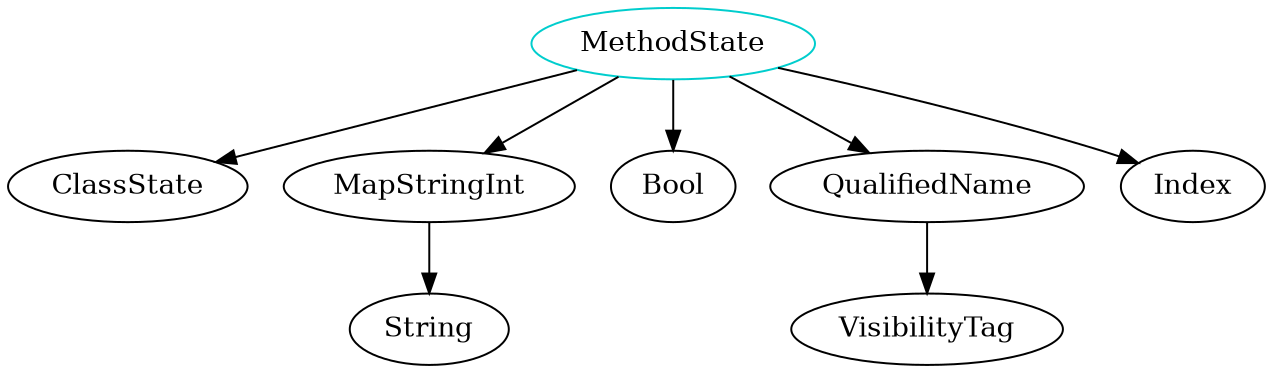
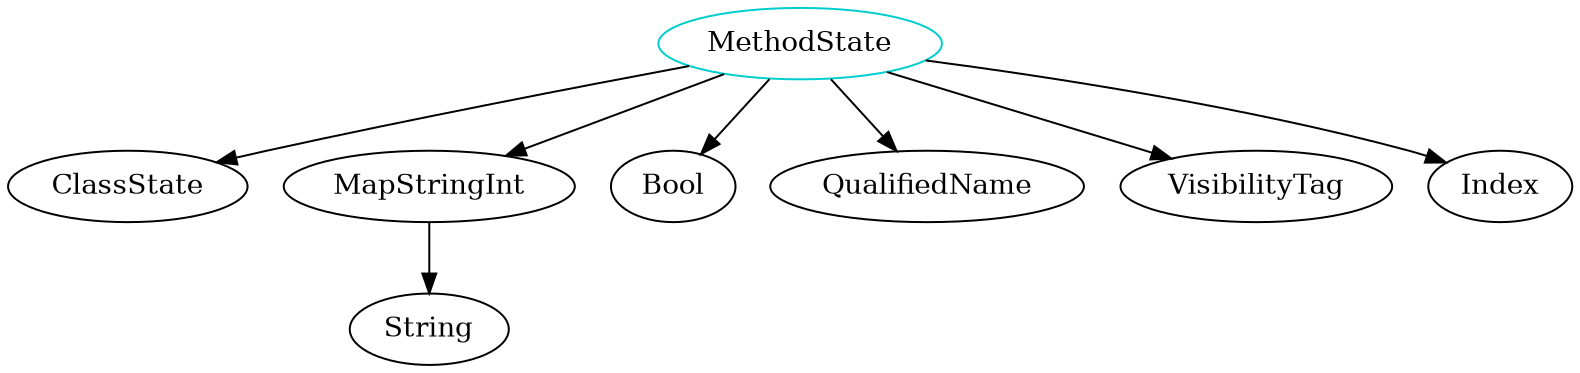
(927, 248) -> (1020, 112)
